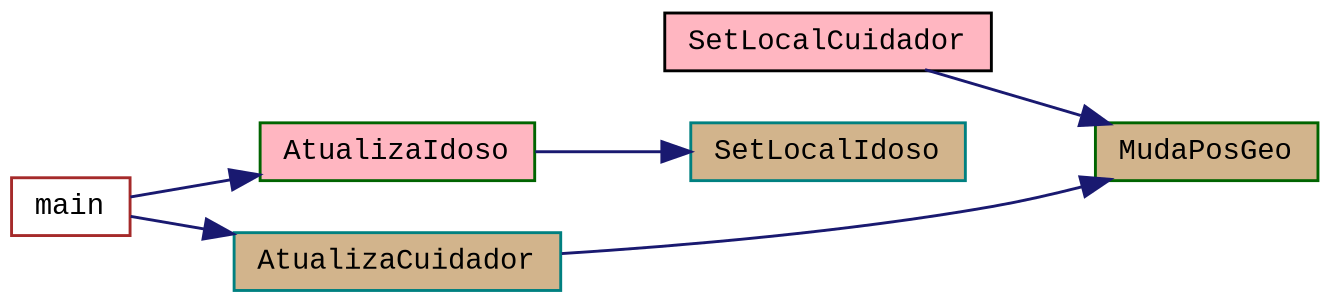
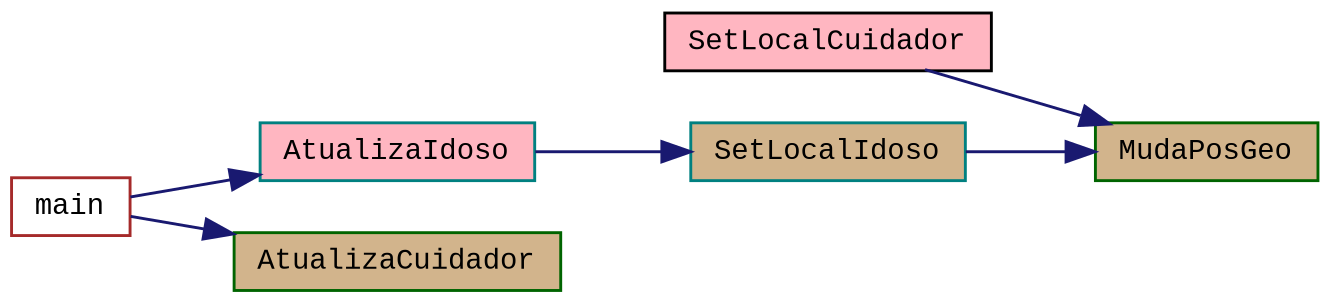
(397, 152) -> (397, 152)
(823, 231) -> (1016, 152)
(397, 262) -> (397, 262)
